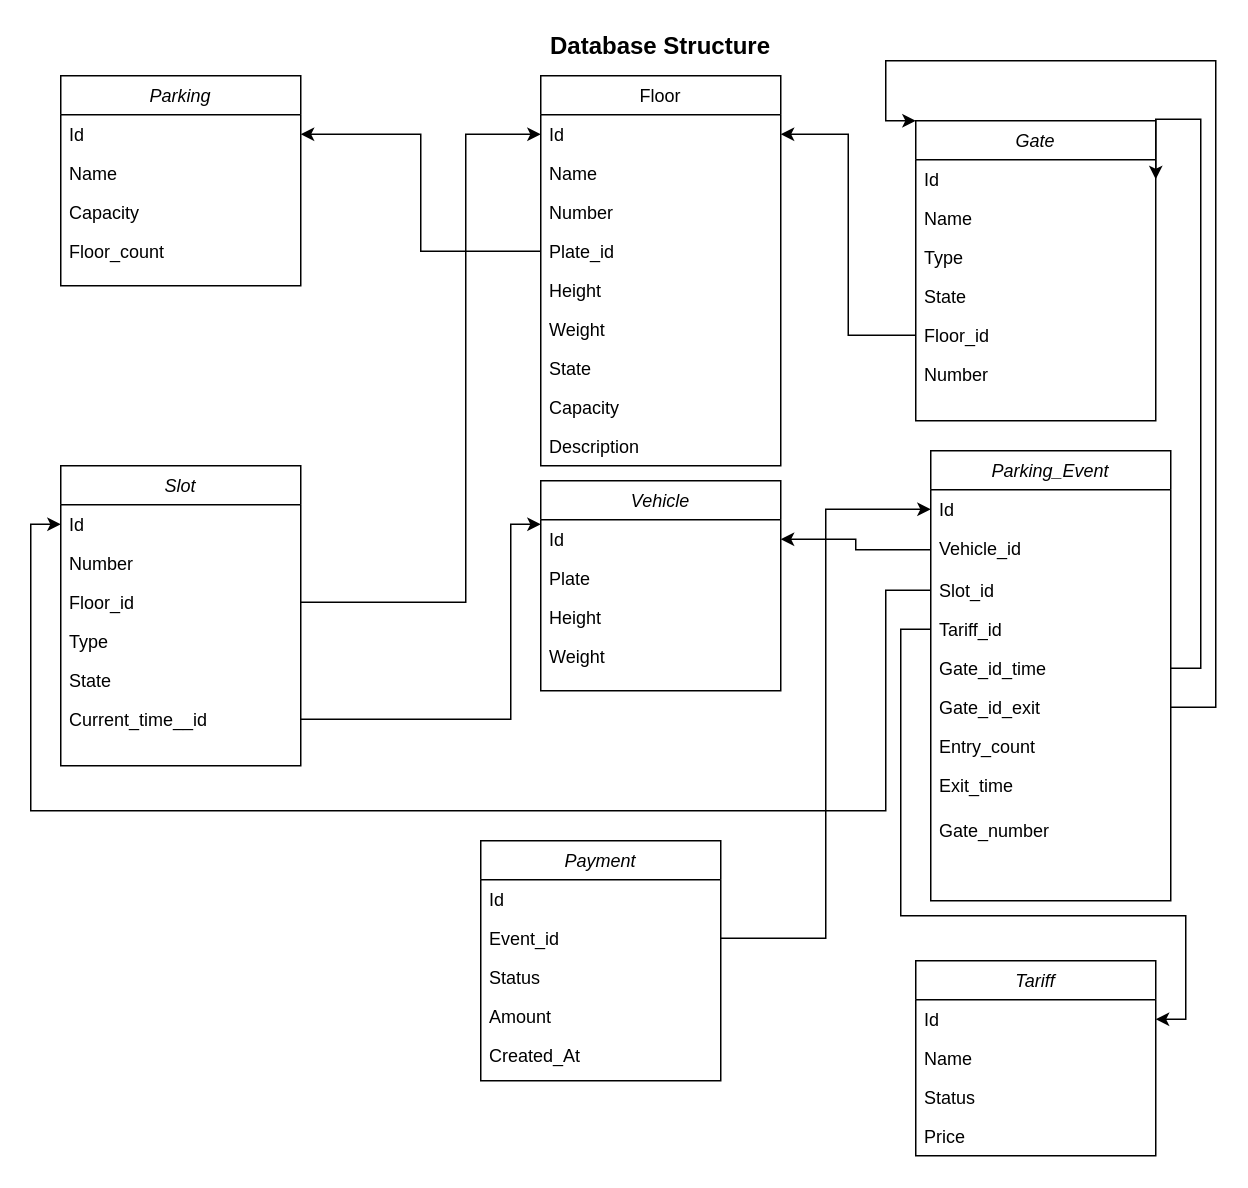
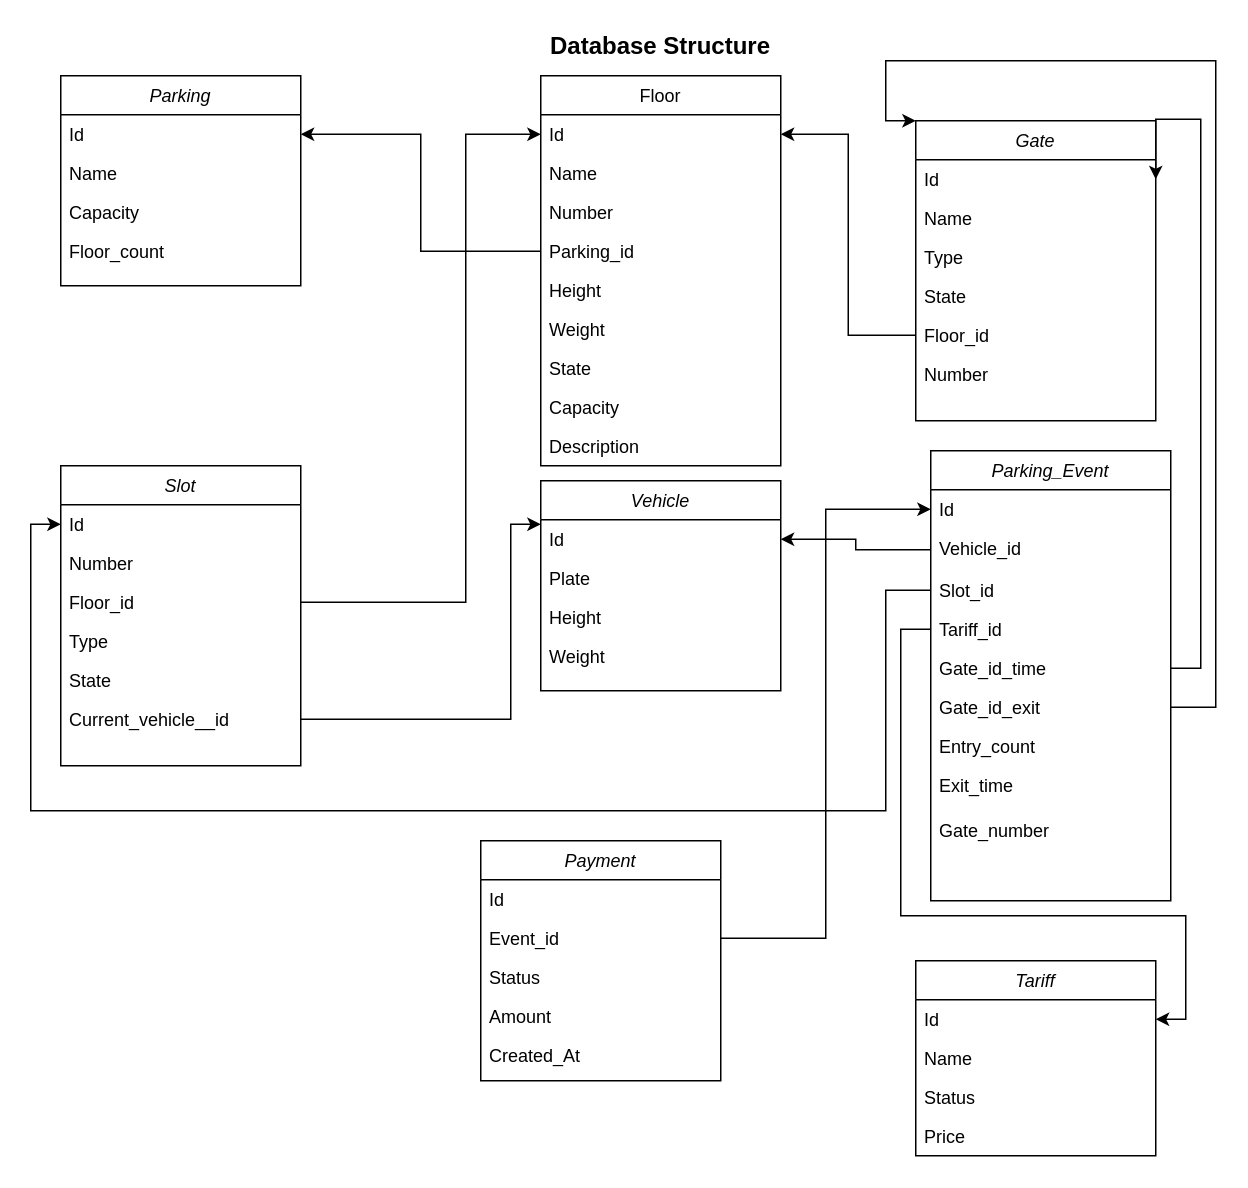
(585, 252) -> (595, 252)
(145, 720) -> (158, 720)
